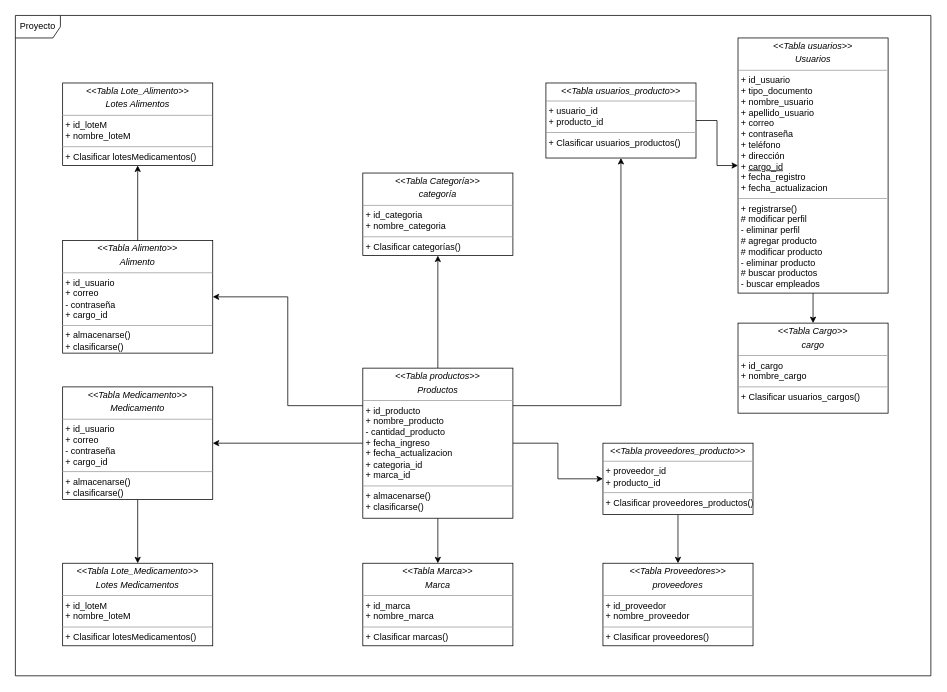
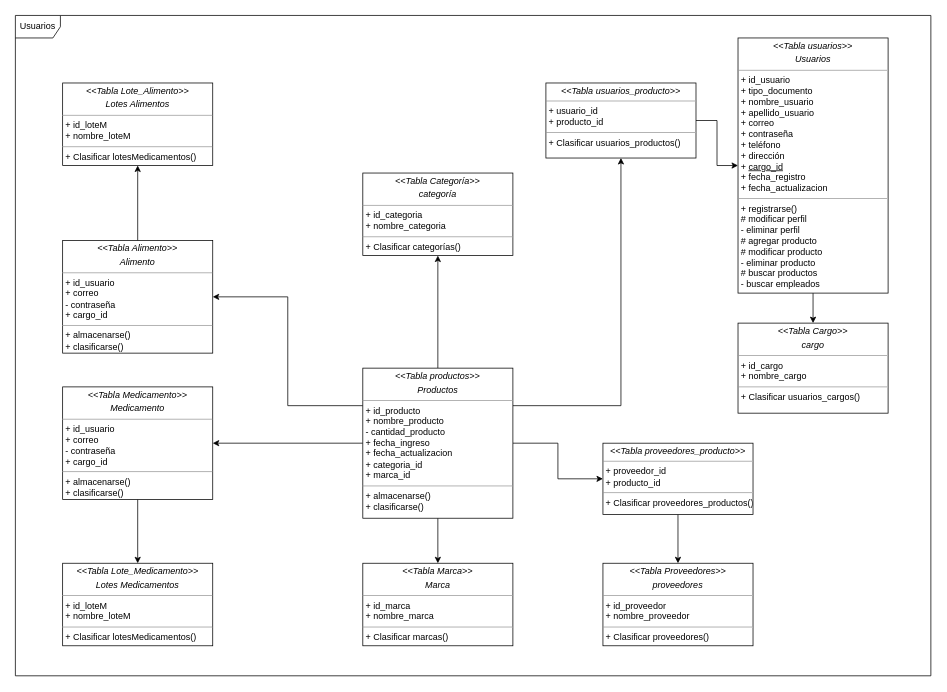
(38, 27) -> (38, 27)
